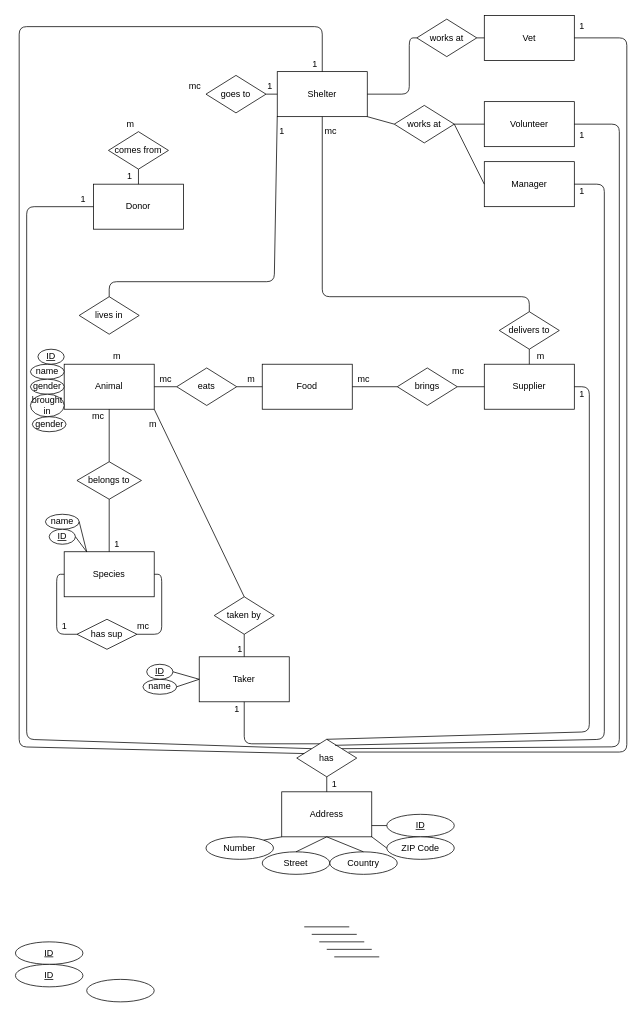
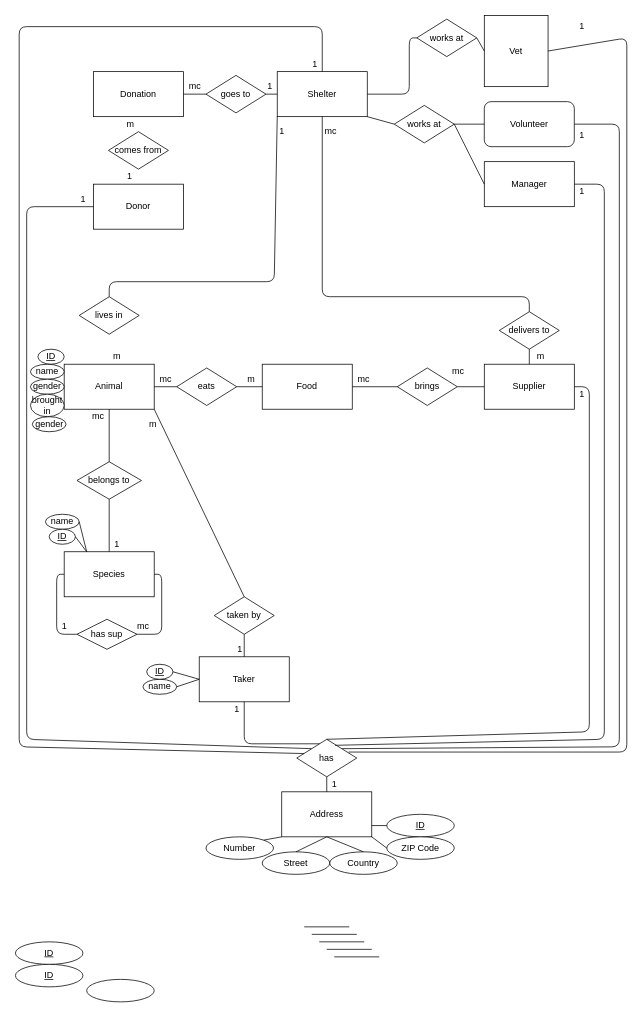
(529, 38) -> (516, 51)
none -> (138, 94)
none -> (195, 94)
(529, 124) -> (529, 124)
(138, 176) -> none
